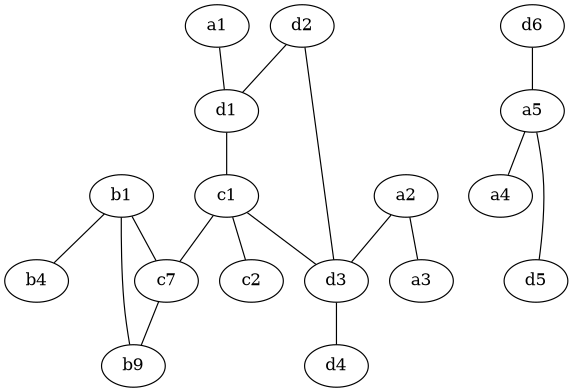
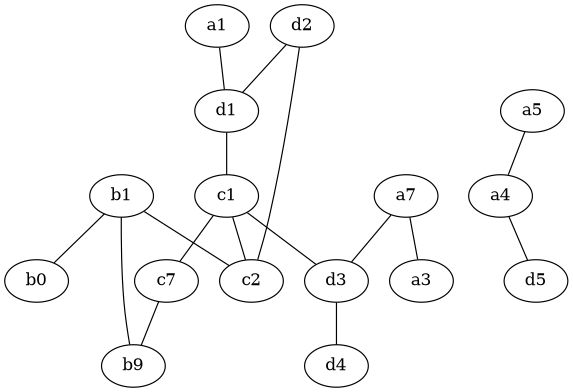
(532, 26) -> none
(319, 154) -> (282, 154)
(406, 196) -> (406, 196)
(544, 196) -> (518, 239)
(144, 239) -> (187, 239)
(37, 281) -> (37, 281)
